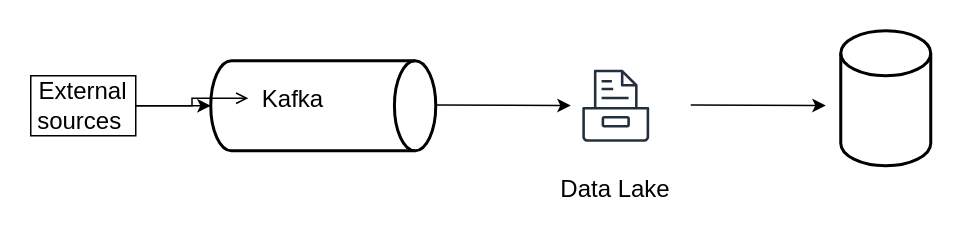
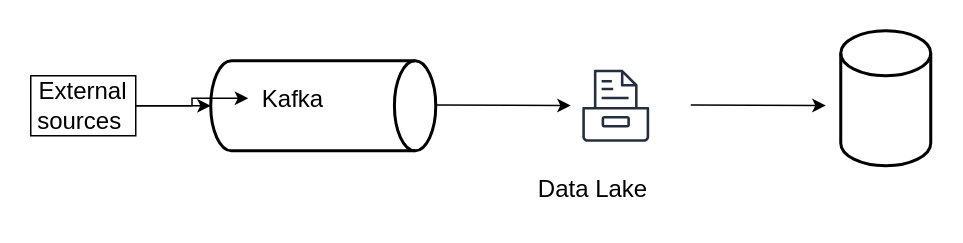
(239, 98) -> (237, 98)
(616, 188) -> (593, 188)
